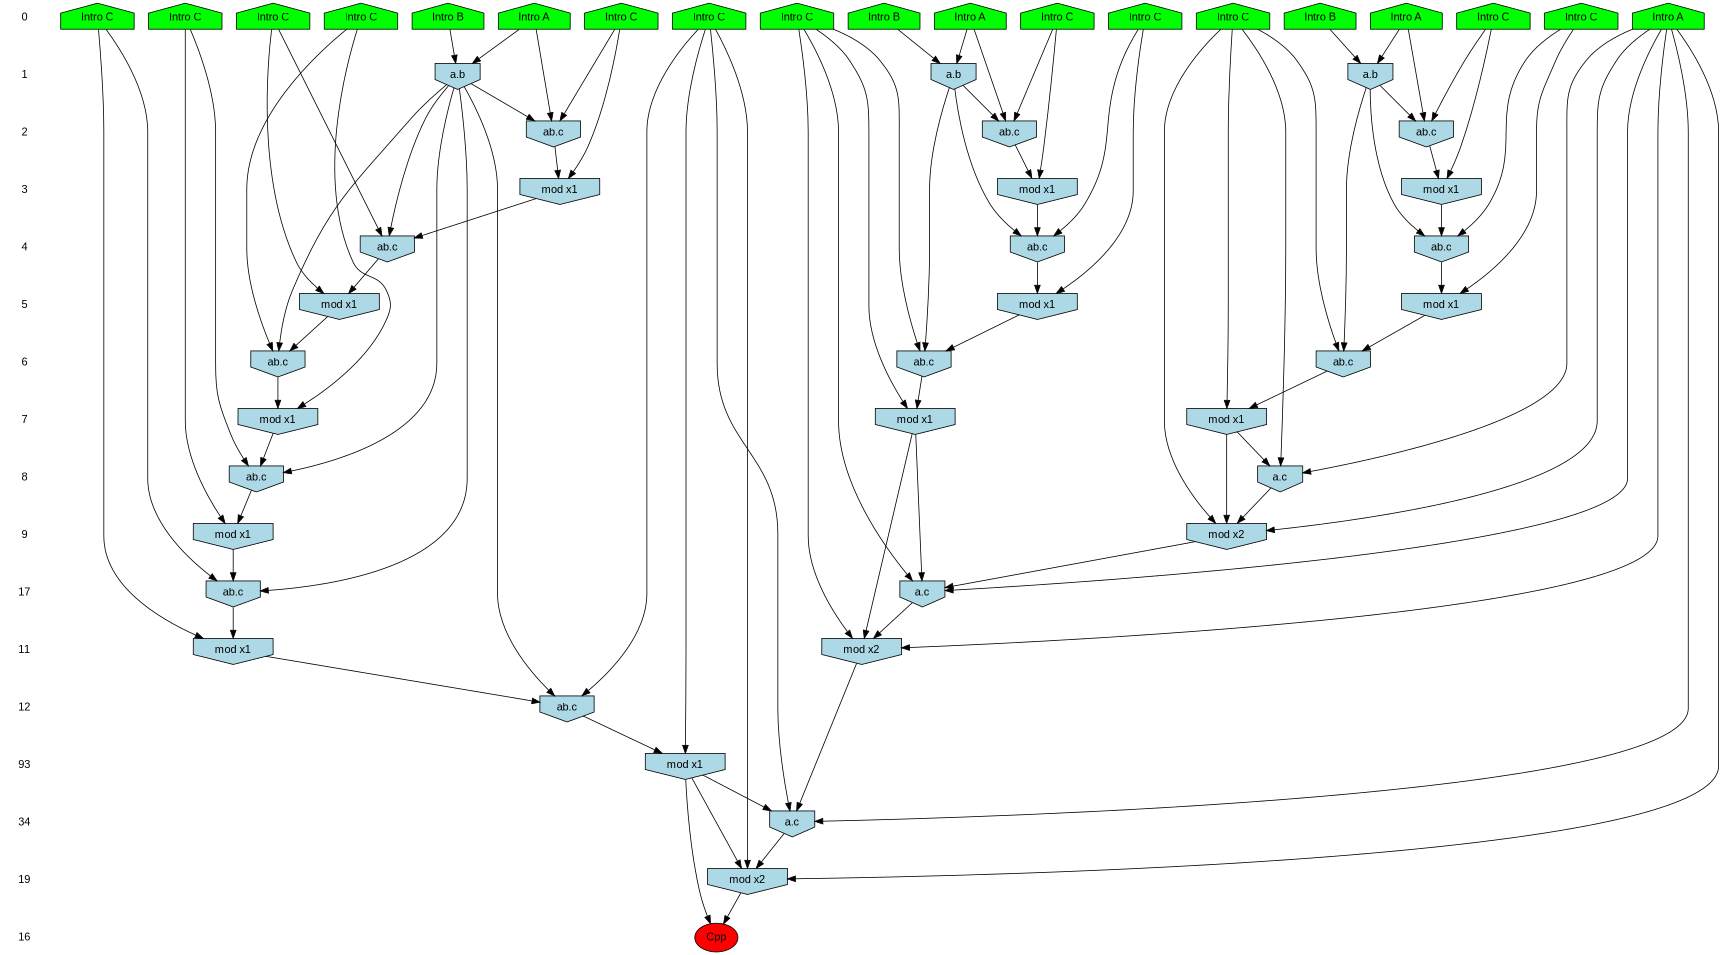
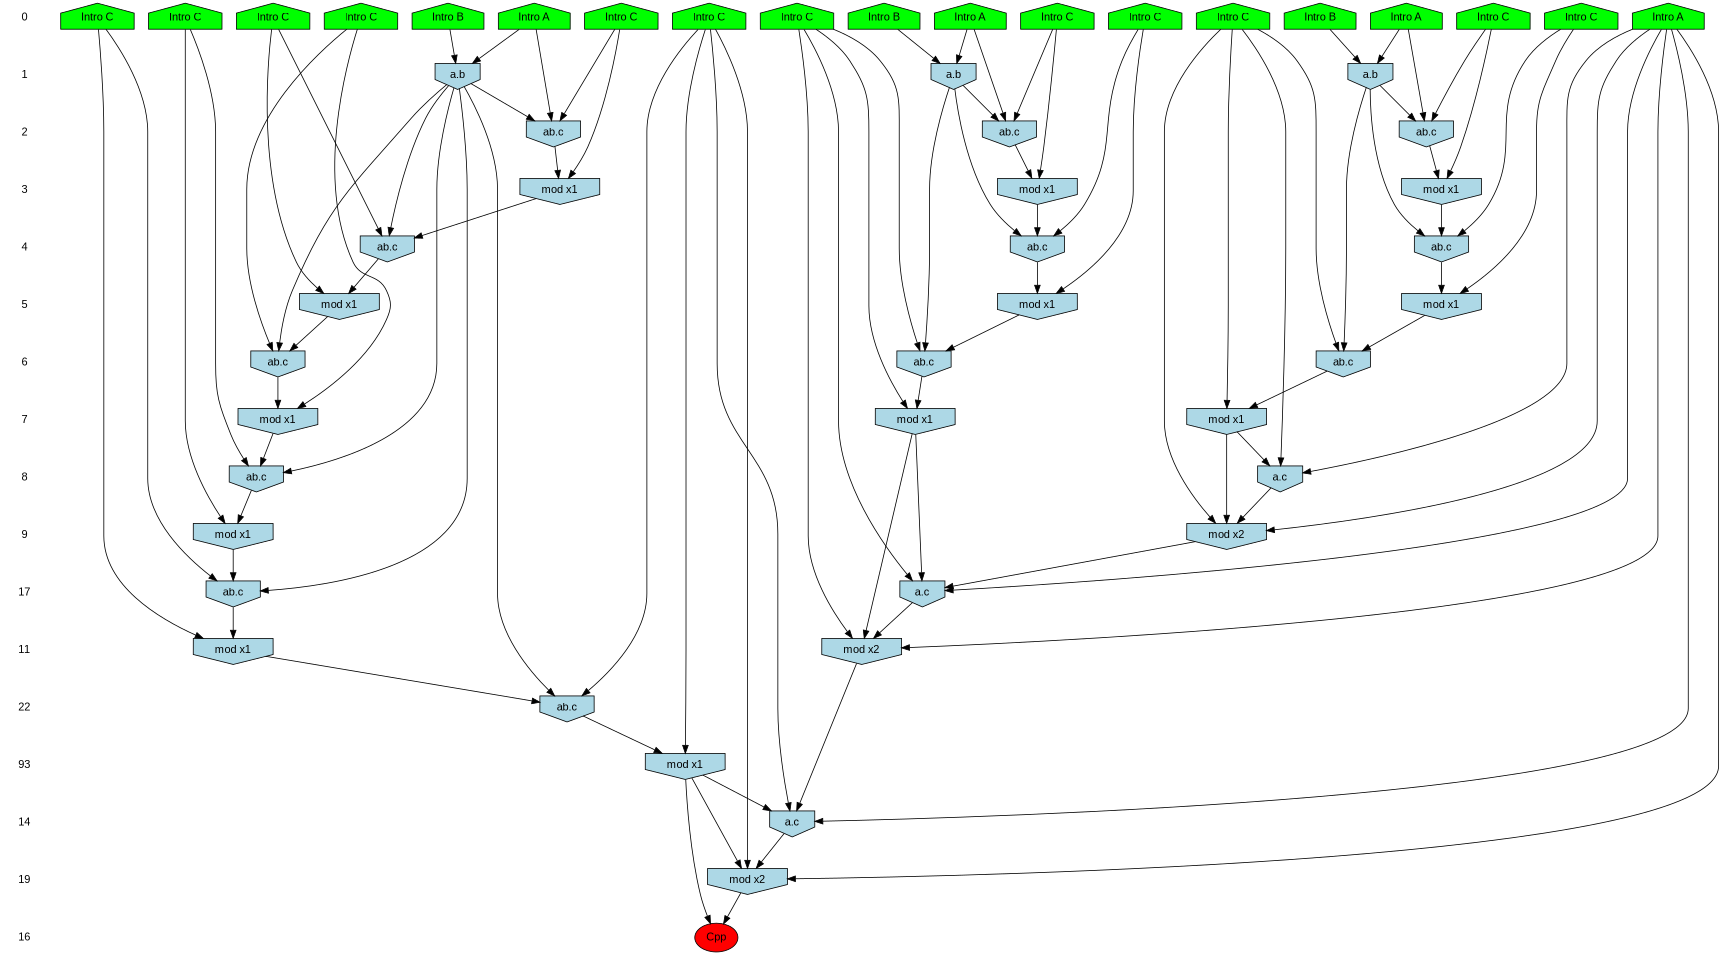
(25, 708) -> (25, 708)
(25, 823) -> (25, 823)
